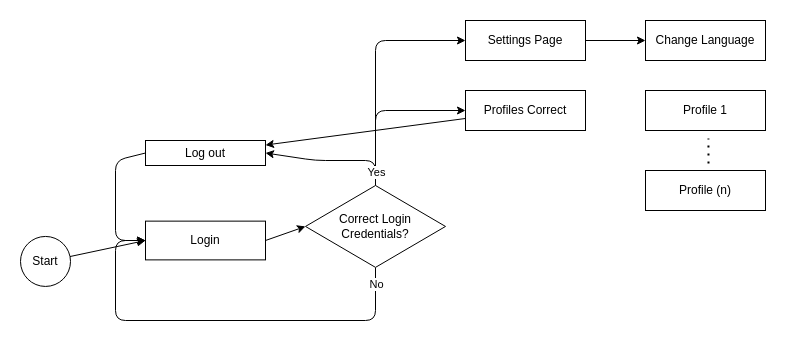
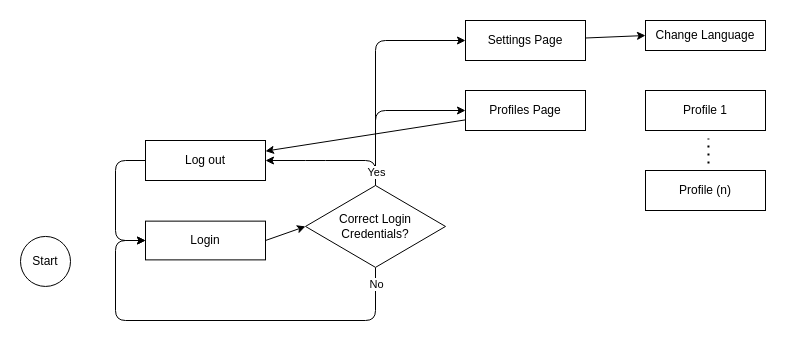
(706, 41) -> (706, 36)
(526, 111) -> (526, 111)
(206, 153) -> (206, 161)
(105, 249) -> none
